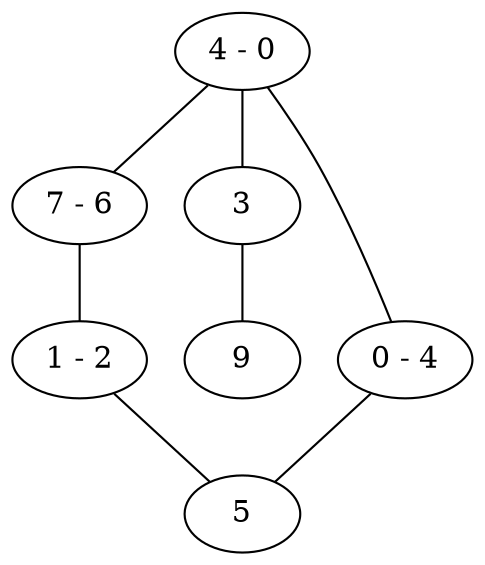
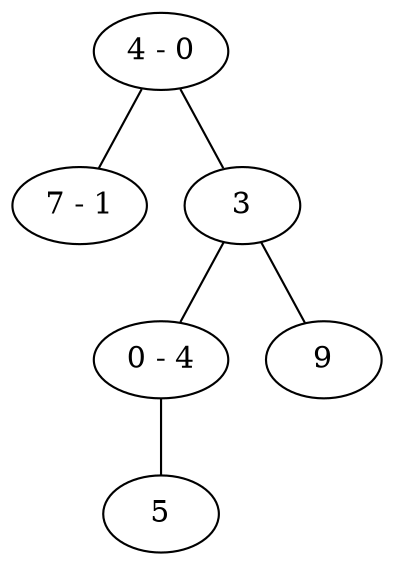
(337, 200) -> (202, 282)
(80, 206) -> (80, 206)
(80, 360) -> none
